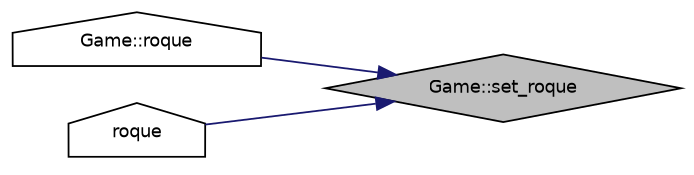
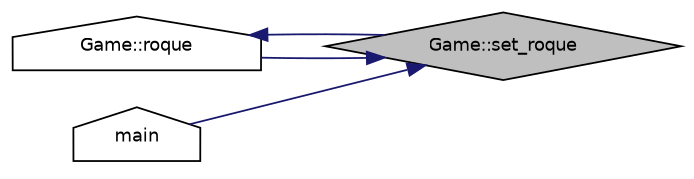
none -> (326, 34)
(137, 133) -> (137, 137)
